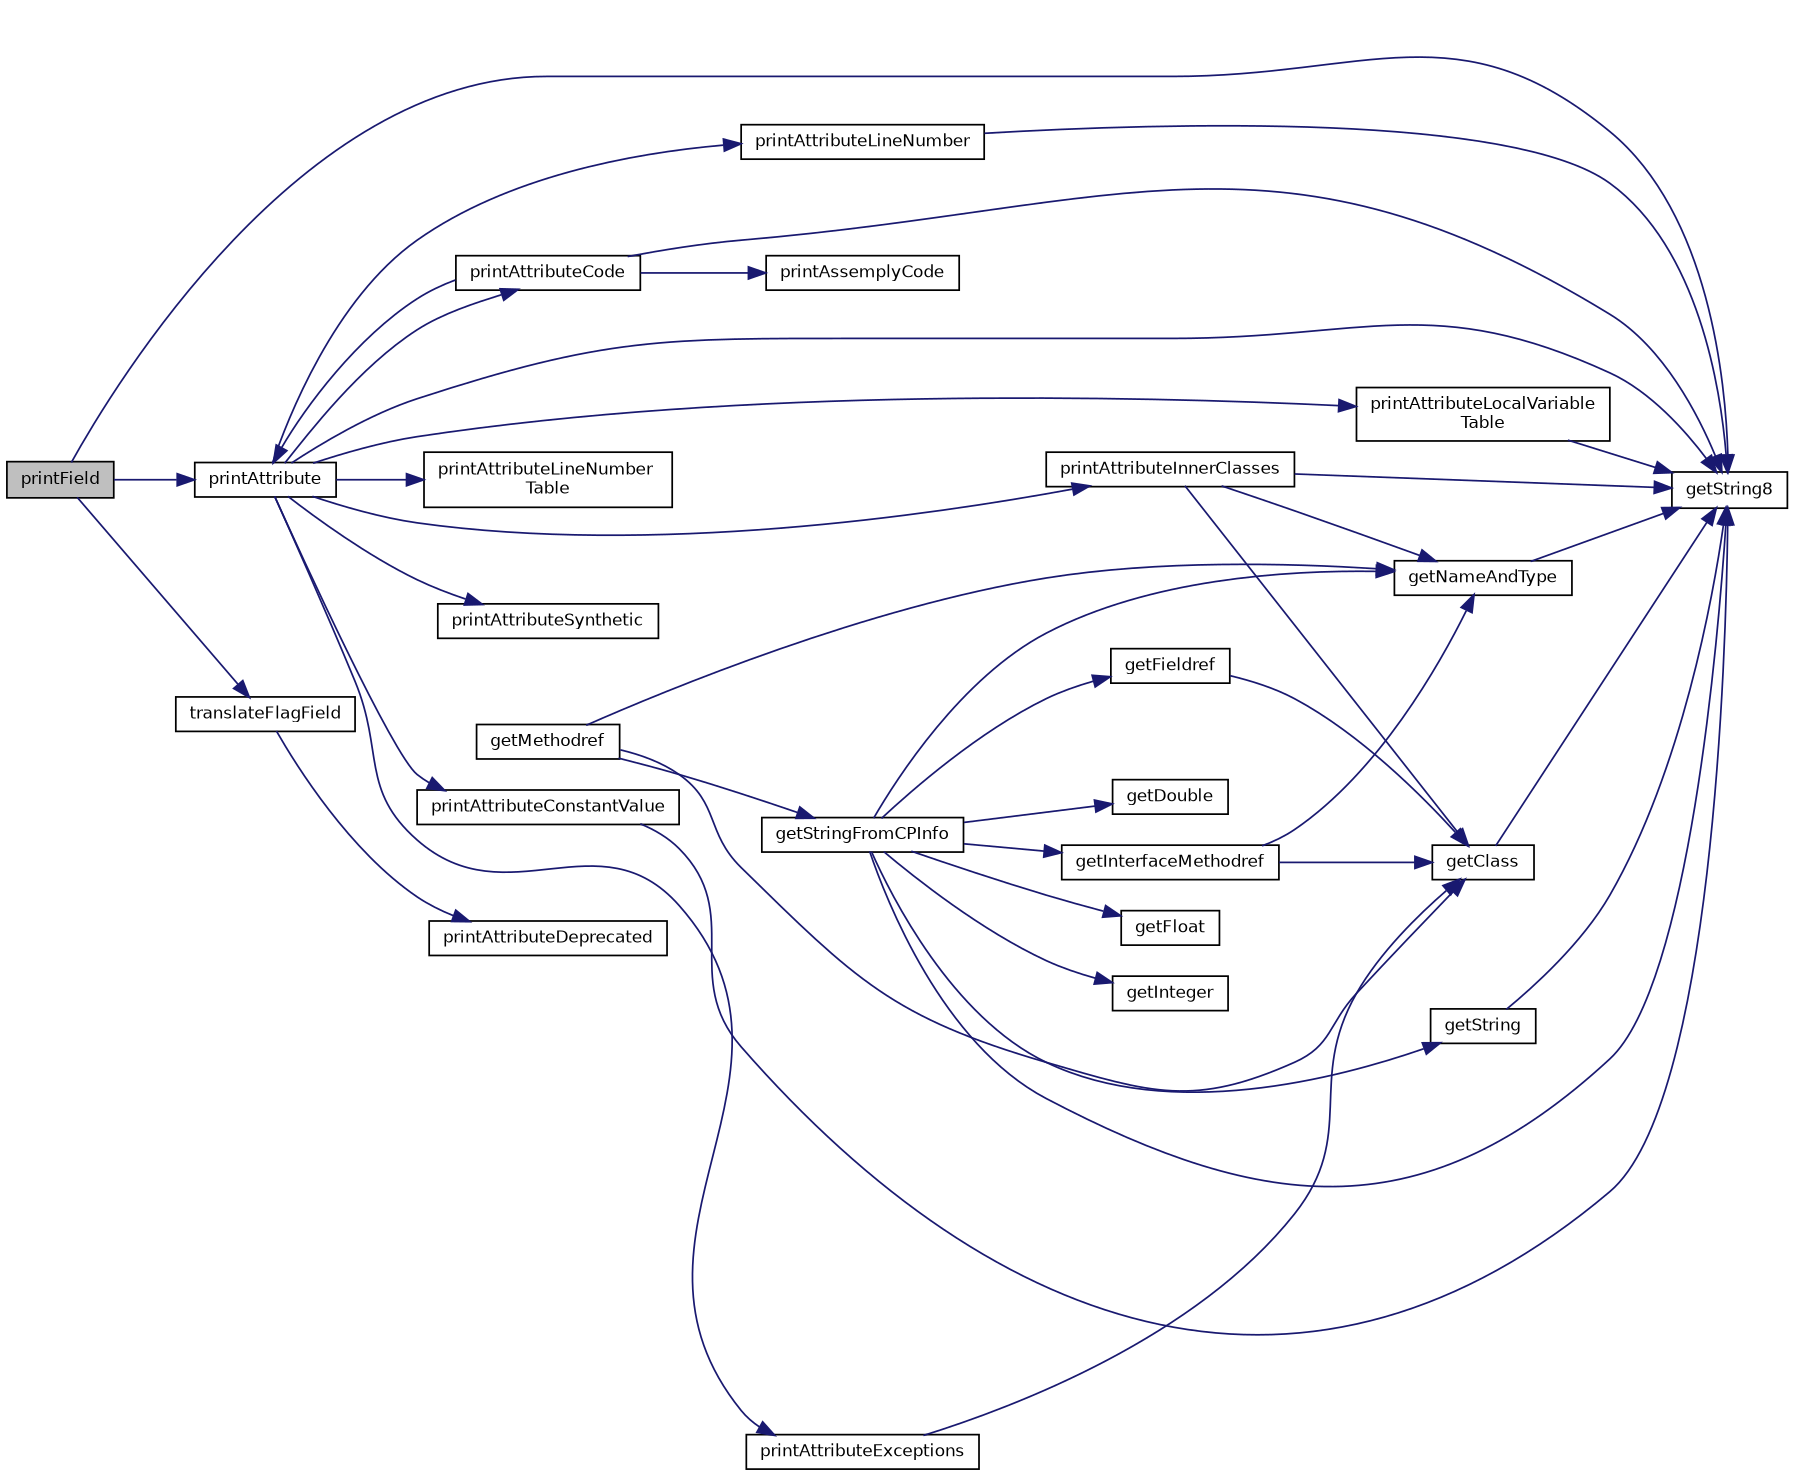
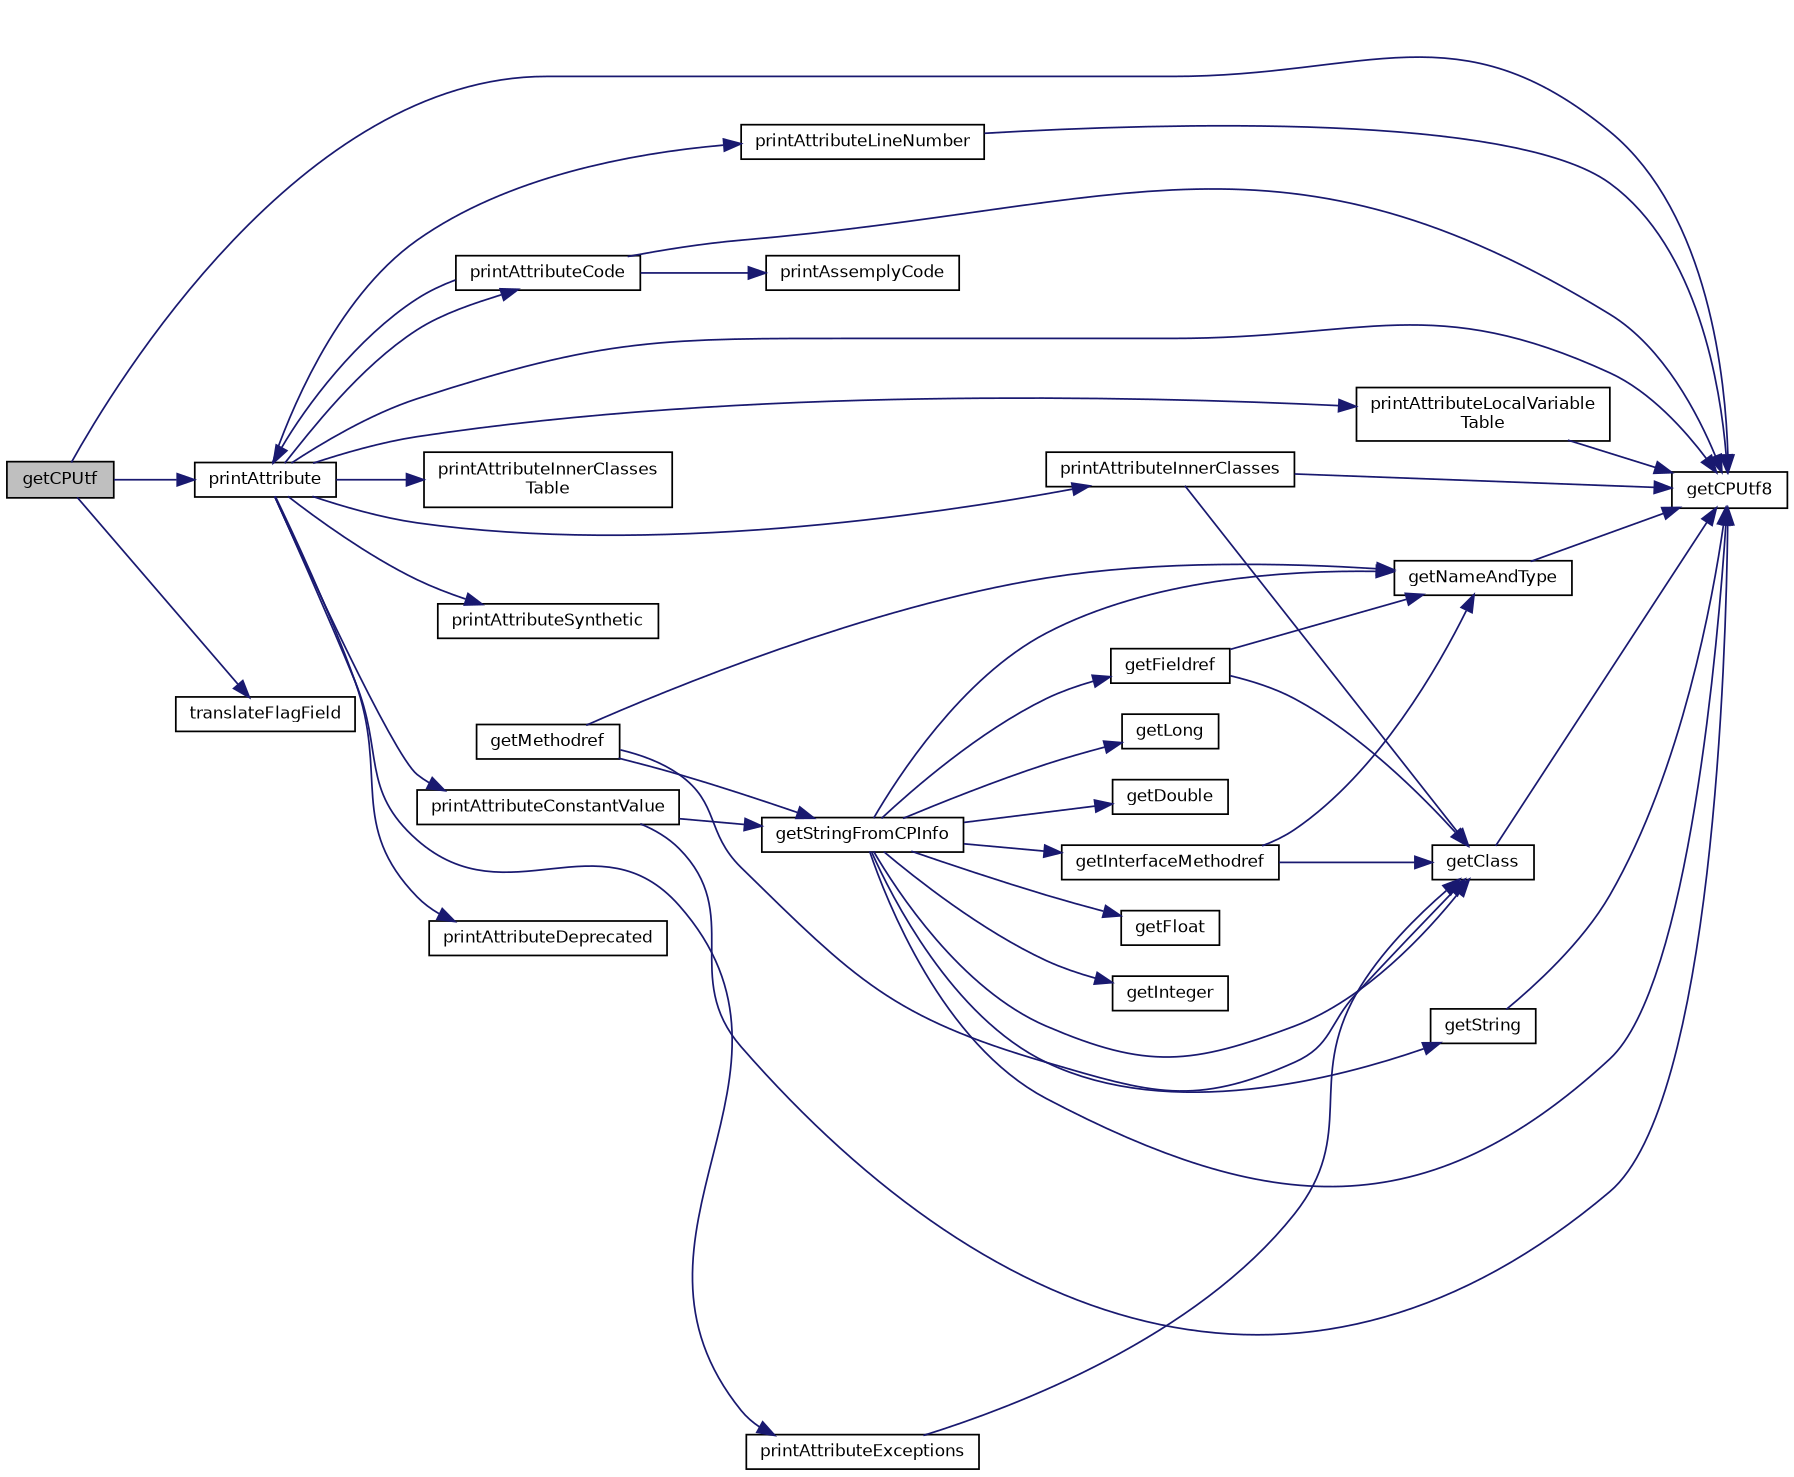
(60, 480) -> (60, 480)
(548, 480) -> (548, 480)
(1730, 490) -> (1730, 490)
(1321, 520) -> (1318, 624)
none -> (1170, 731)
none -> (701, 821)
(352, 837) -> (373, 799)
none -> (1152, 1056)
